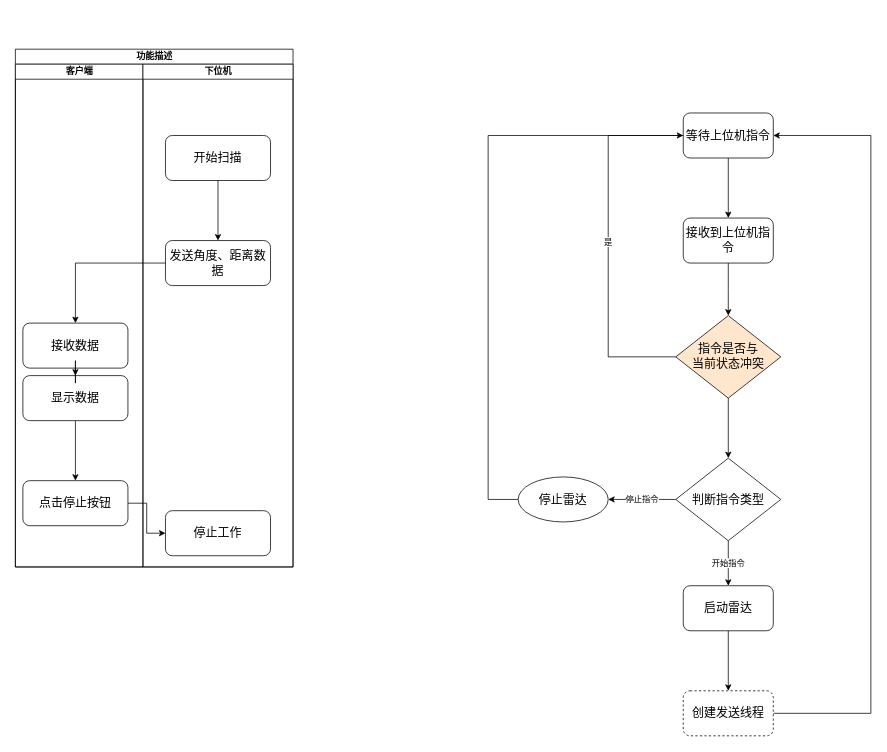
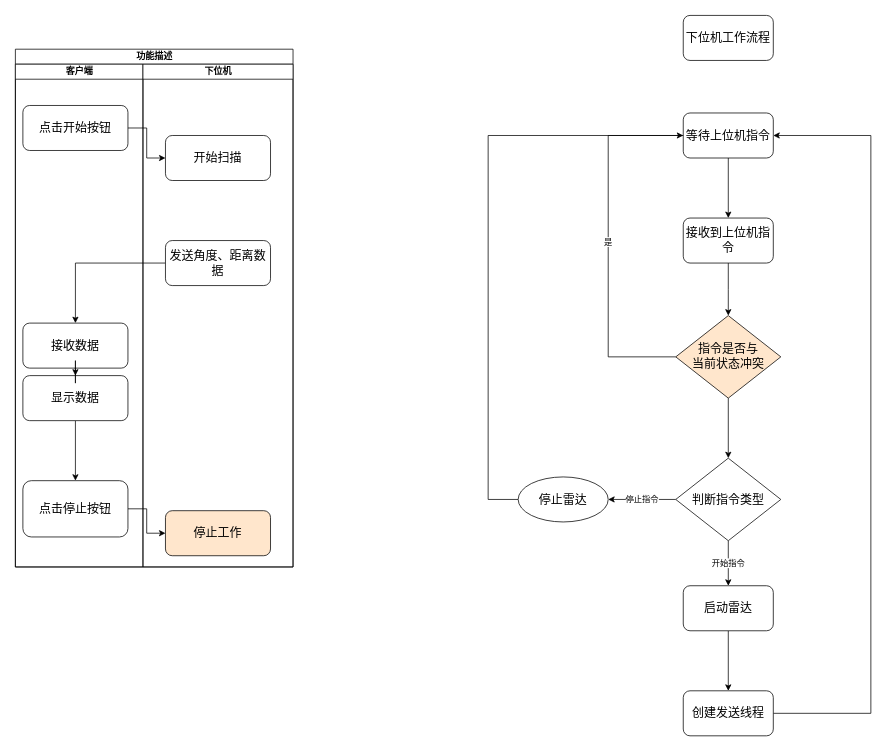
none -> (728, 38)
none -> (75, 128)
none -> (147, 142)
(218, 234) -> none
(75, 503) -> (75, 509)
(218, 533) -> (218, 533)
(728, 713) -> (728, 713)
